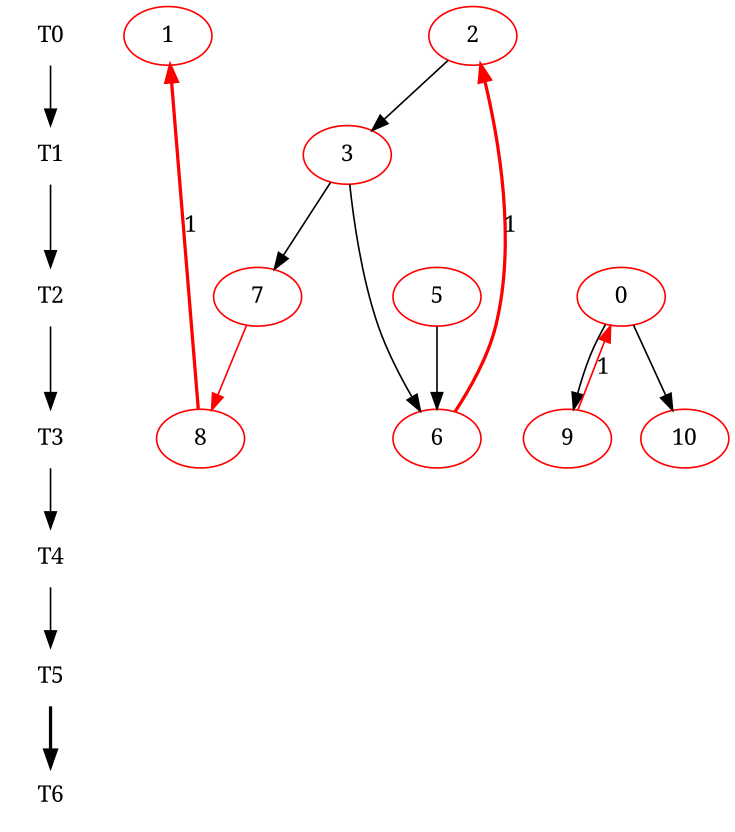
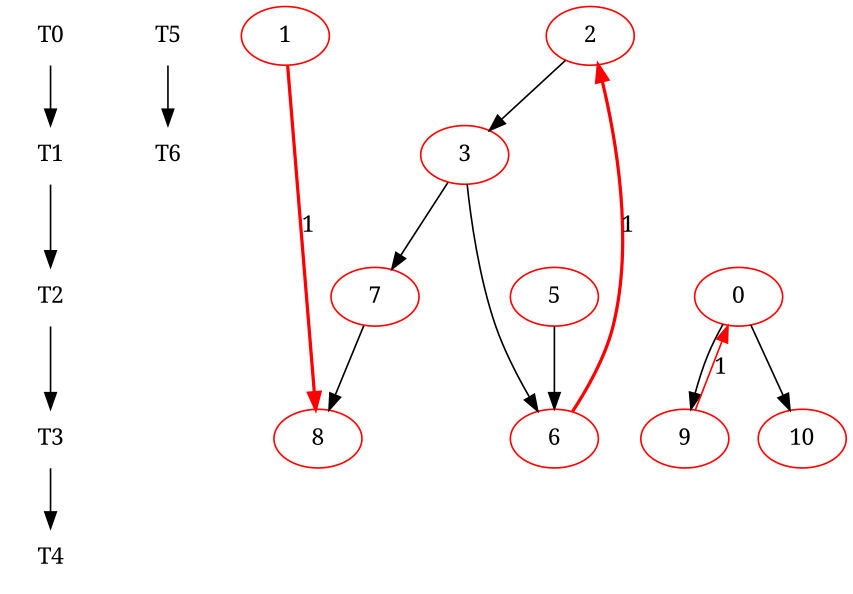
(185, 246) -> (301, 229)
(232, 360) -> (350, 360)
(51, 609) -> none
(51, 728) -> (168, 87)
